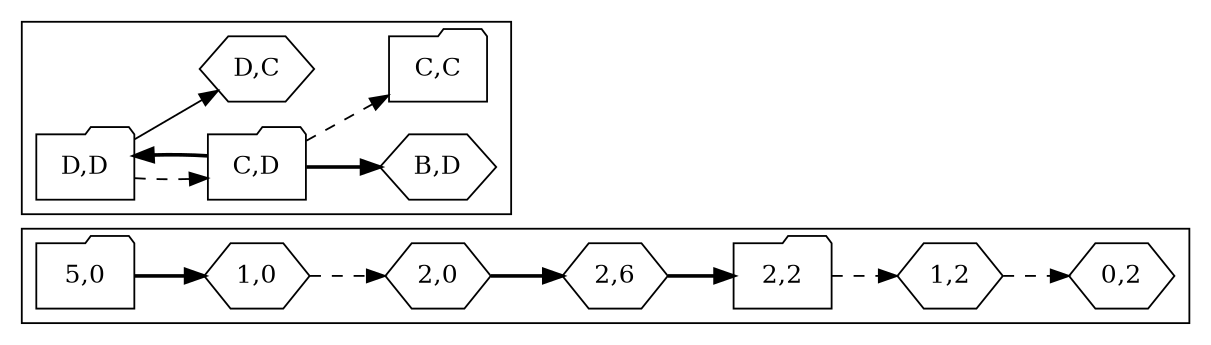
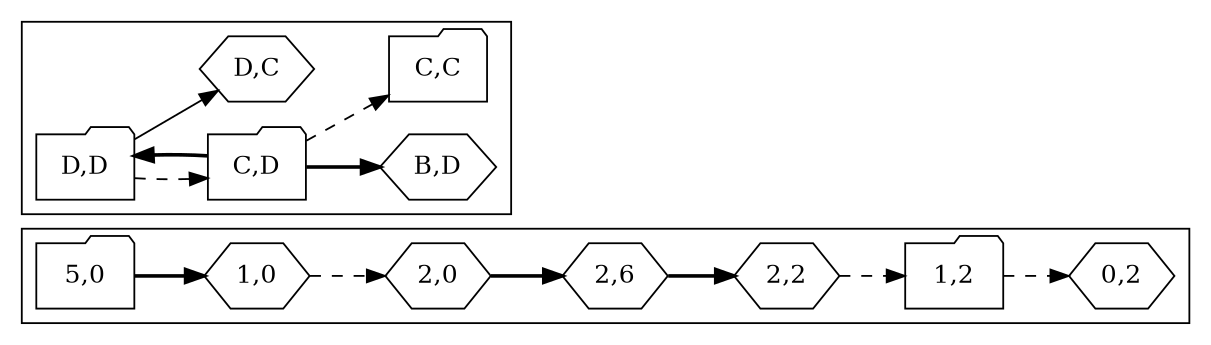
(783, 276) -> (787, 276)
(950, 276) -> (954, 276)
